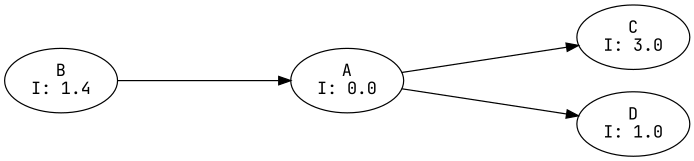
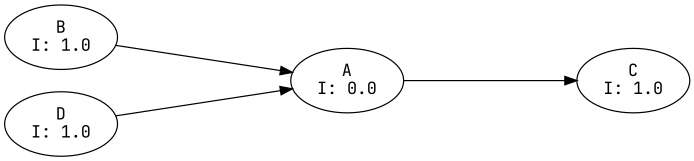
(633, 37) -> (633, 81)
(61, 81) -> (61, 37)
(484, 101) -> (198, 103)
